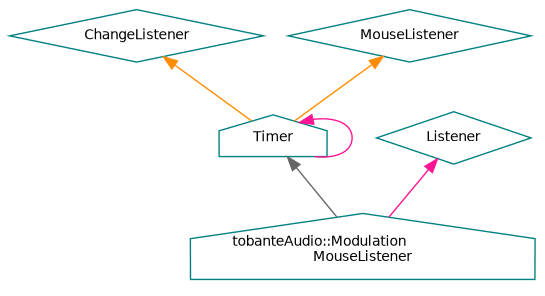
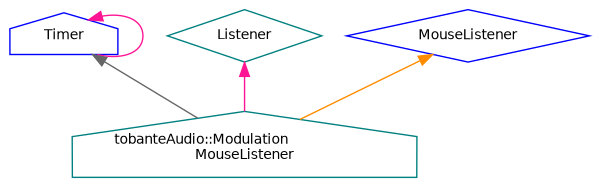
(137, 36) -> none
(410, 36) -> (468, 36)
(333, 93) -> (360, 90)
(273, 138) -> (64, 36)
